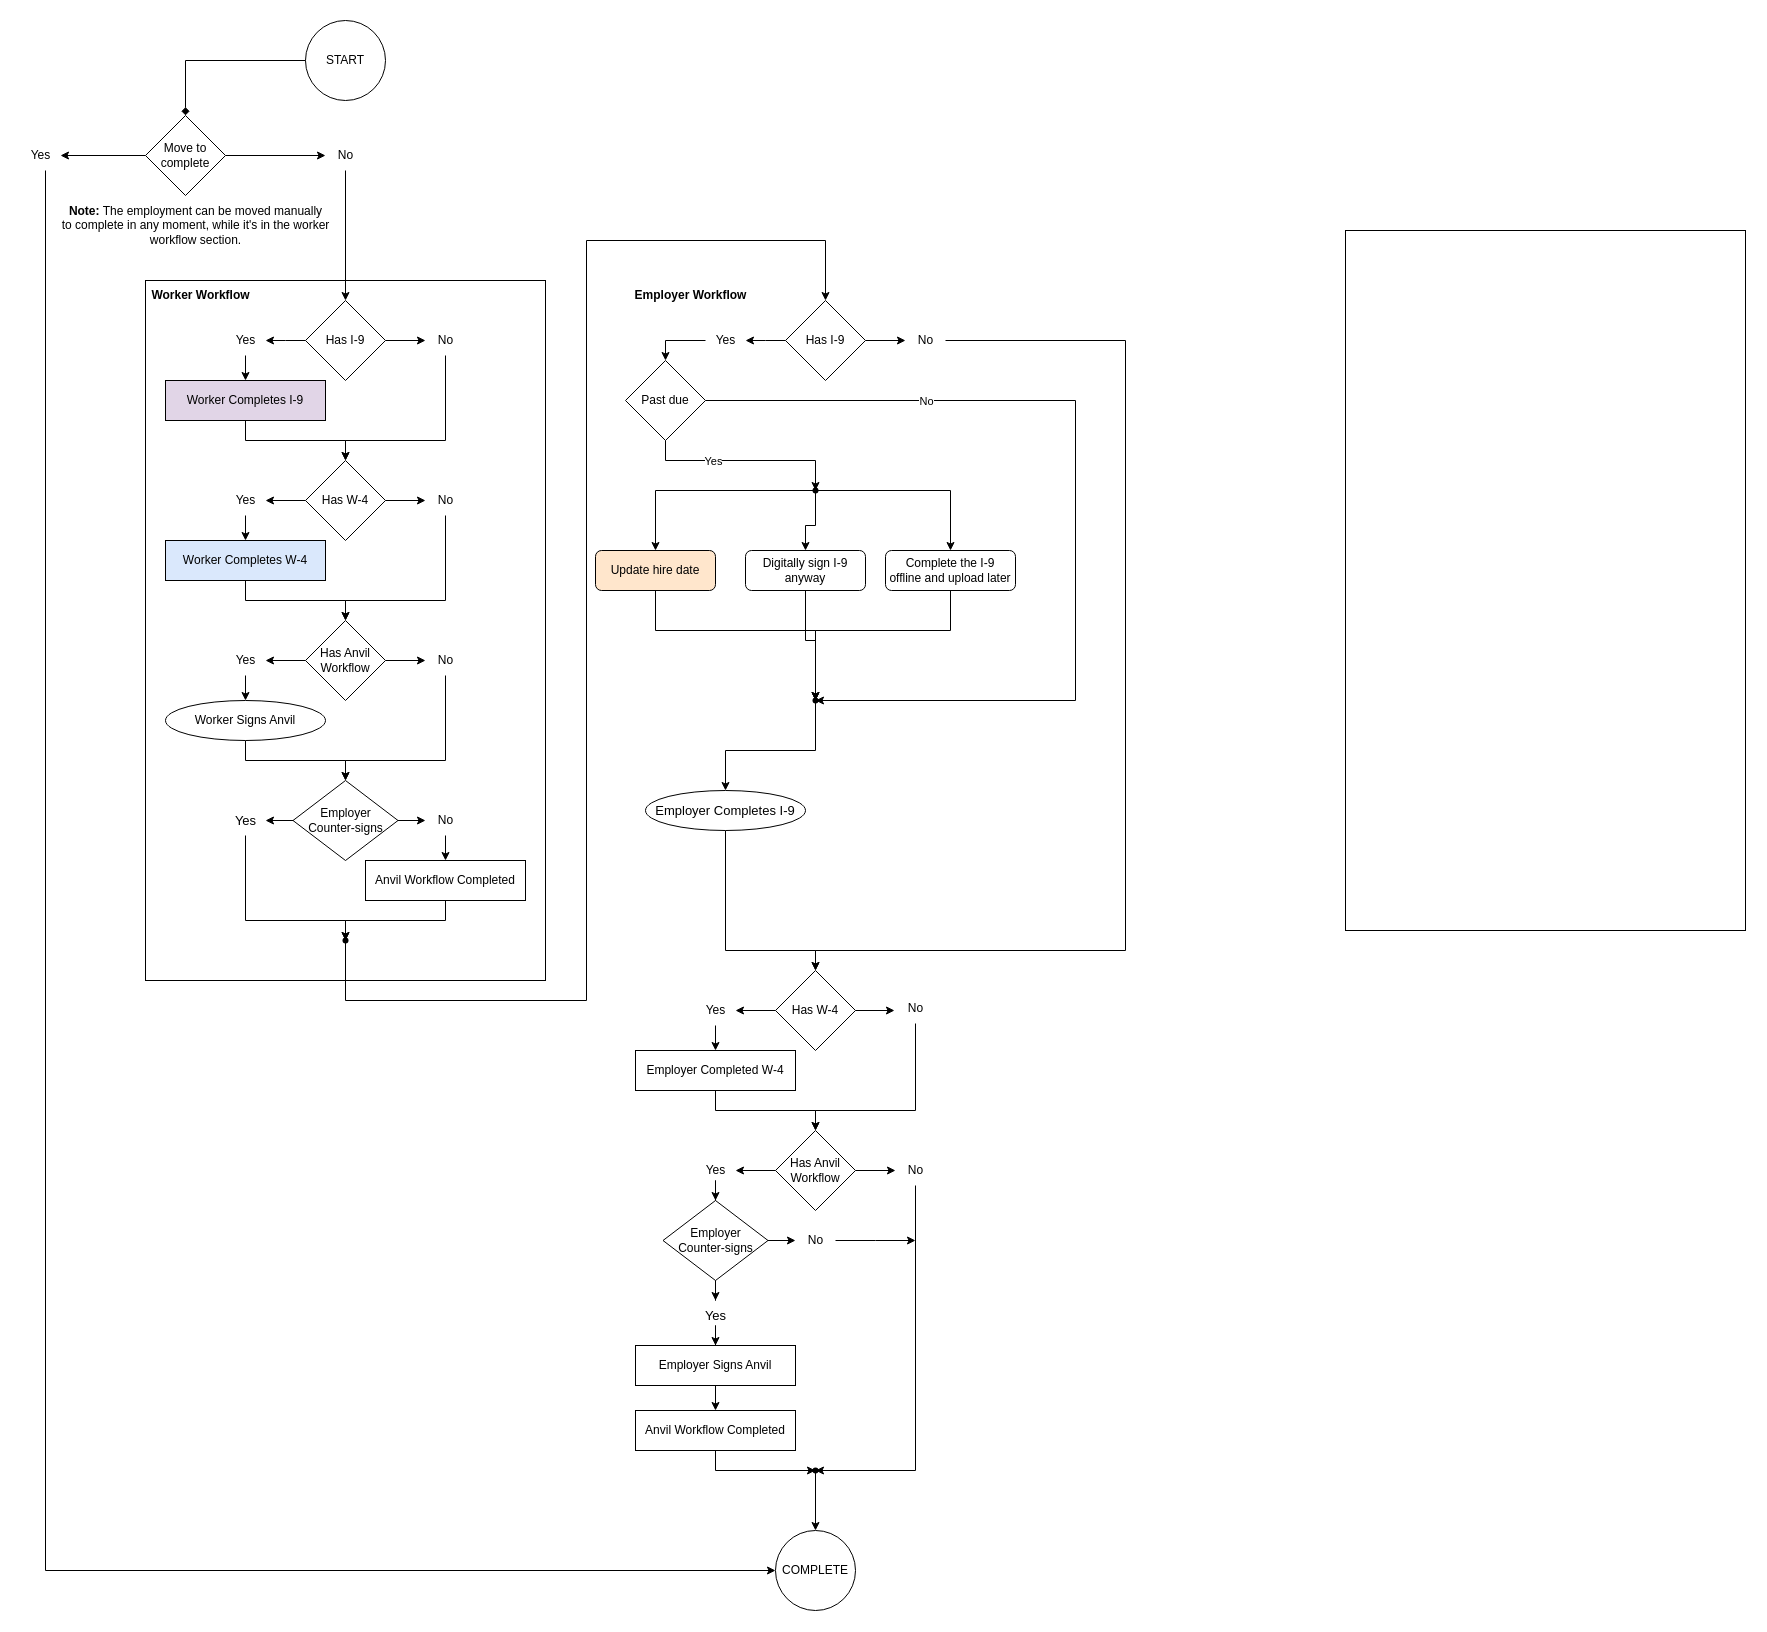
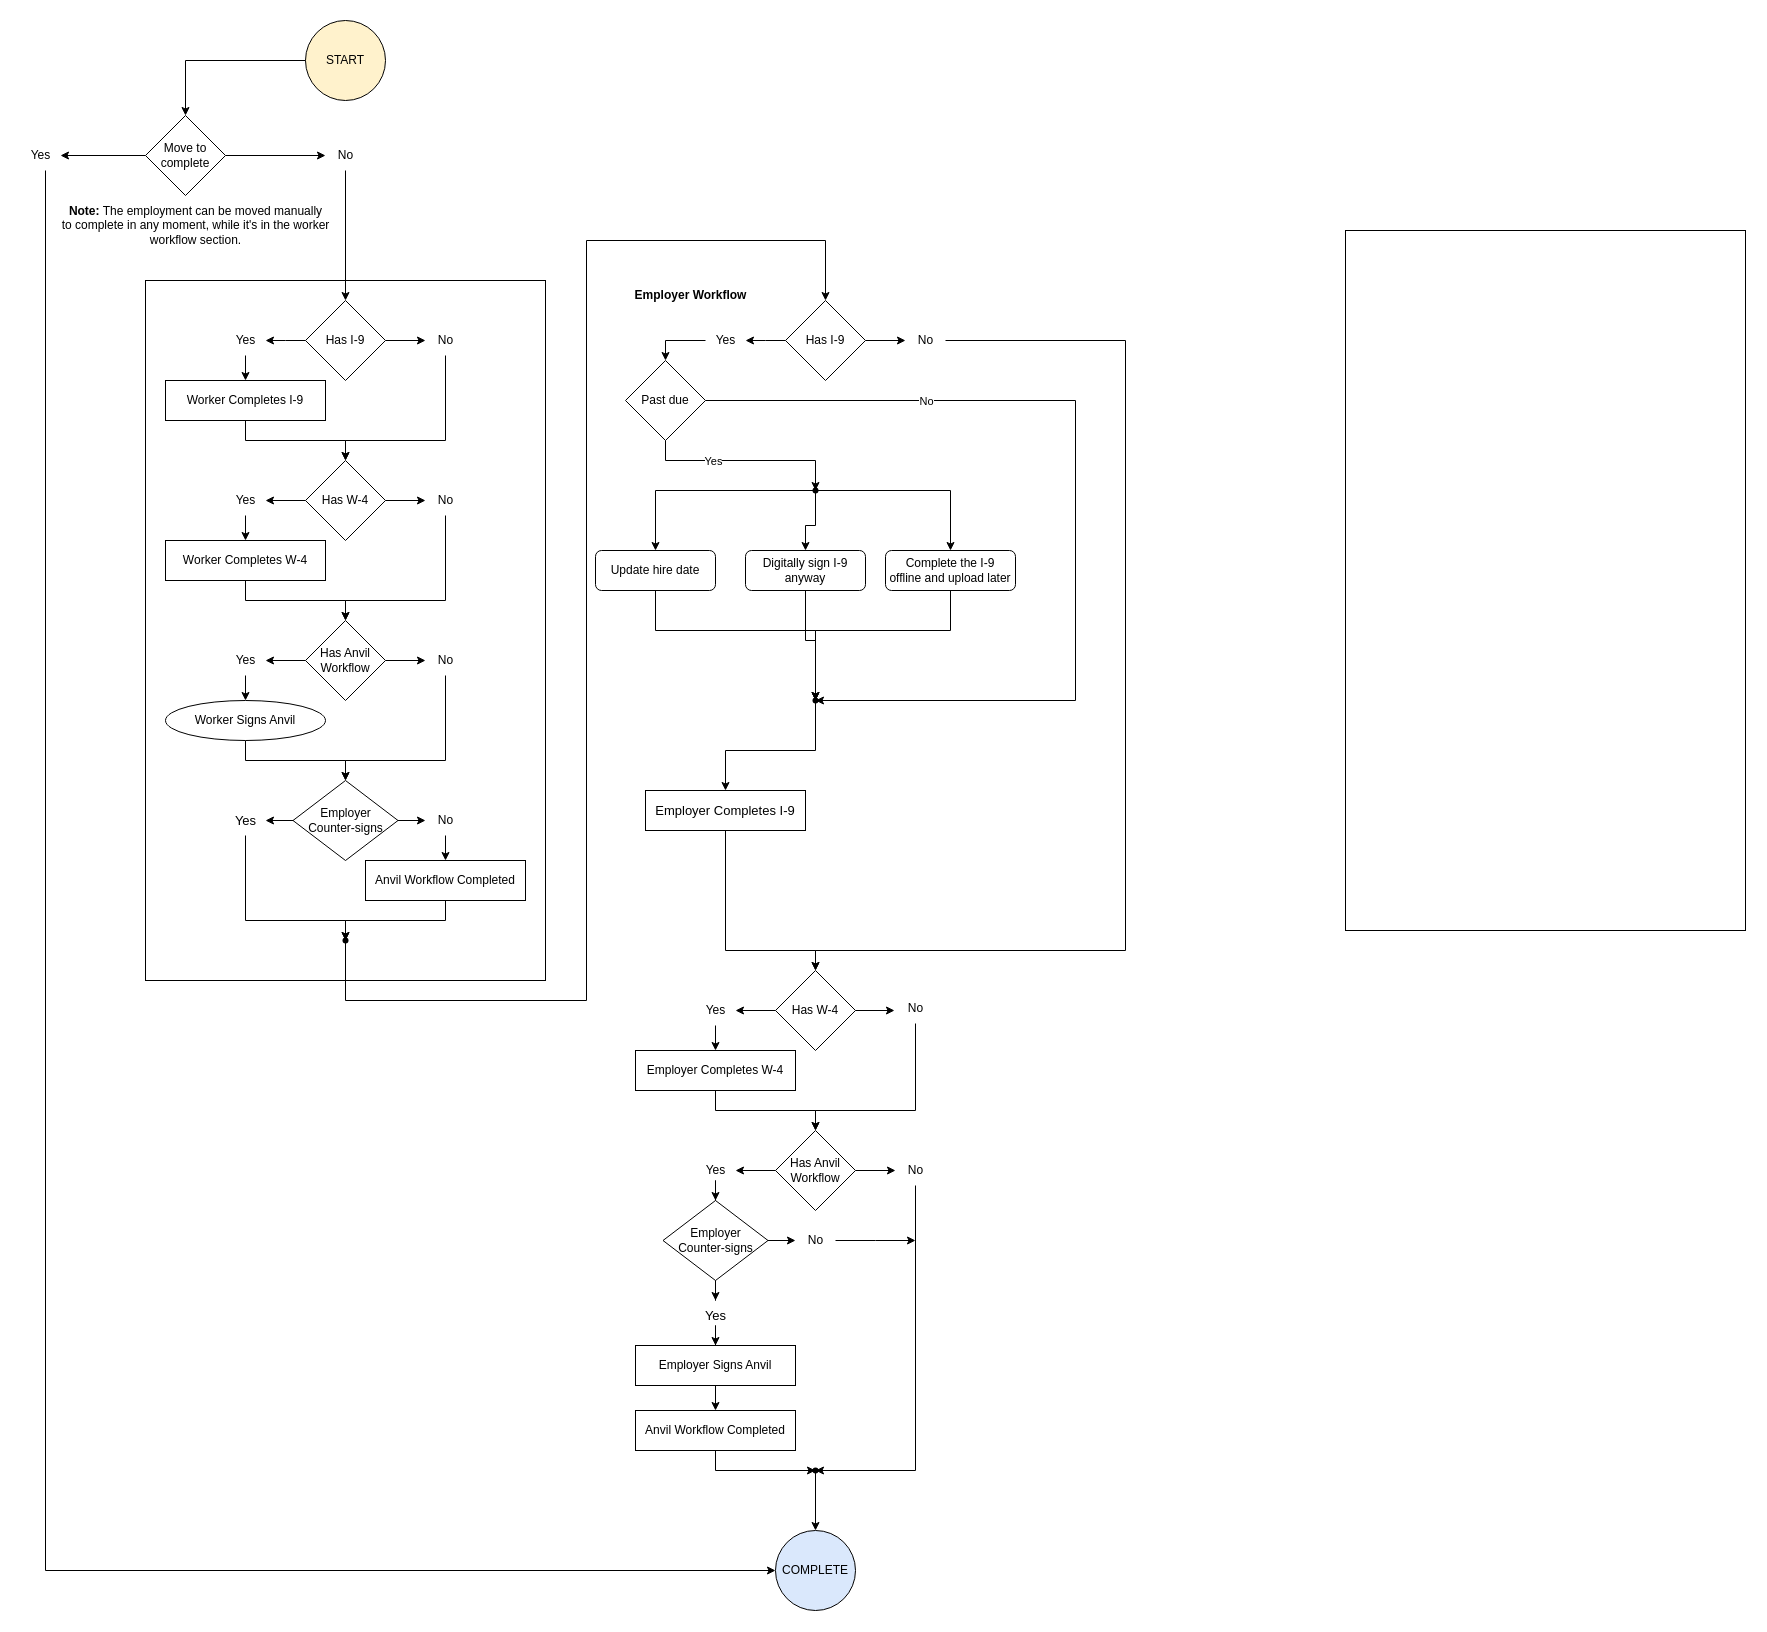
(346, 61) -> (346, 61)
(186, 106) -> (186, 107)
(201, 296) -> none
(246, 401) -> (246, 401)
(246, 561) -> (246, 561)
(656, 571) -> (656, 571)
(726, 811) -> (726, 811)
(716, 1071) -> (716, 1071)
(816, 1571) -> (816, 1571)
